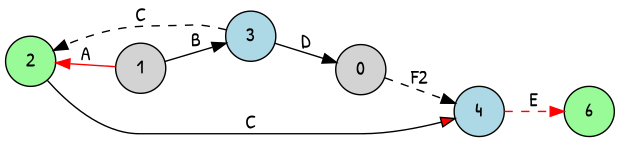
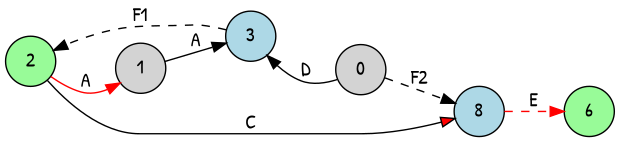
(141, 16) -> (141, 16)
(196, 41) -> (196, 41)
(299, 51) -> (305, 82)
(93, 65) -> (78, 91)
(479, 111) -> (479, 111)
